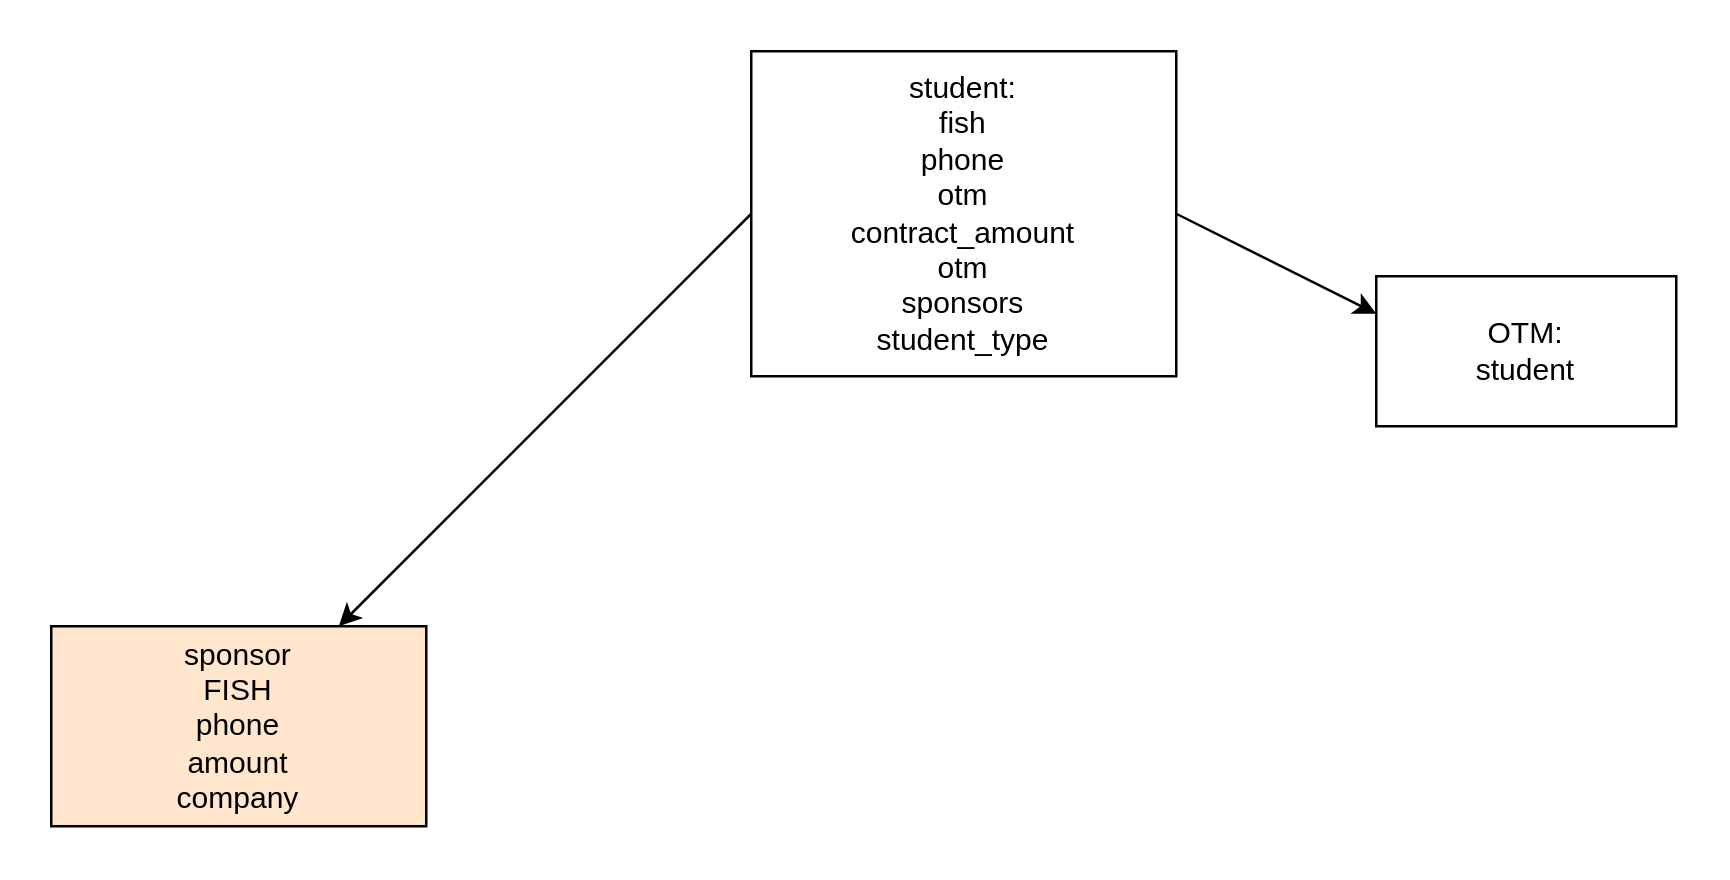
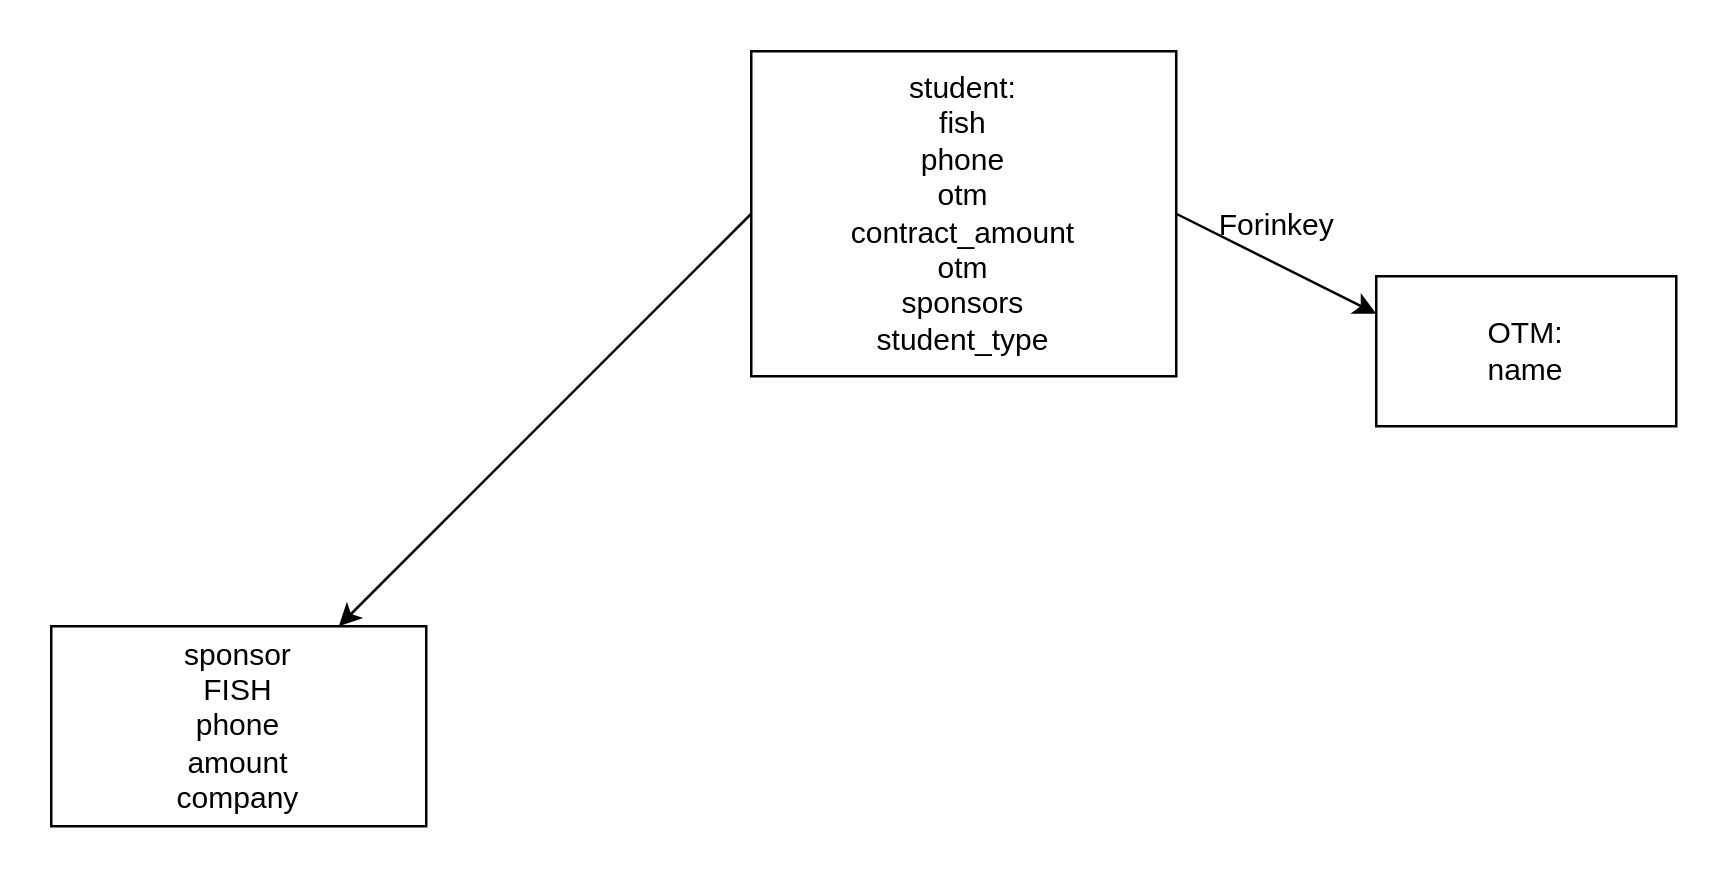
none -> (1276, 226)
(1526, 351) -> (1526, 351)
(239, 726) -> (239, 726)
